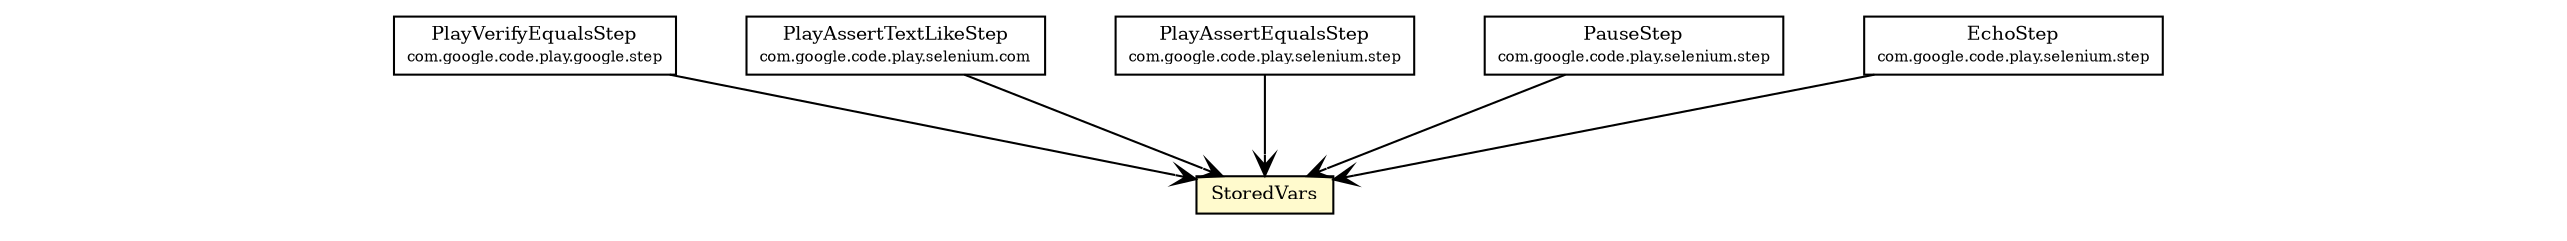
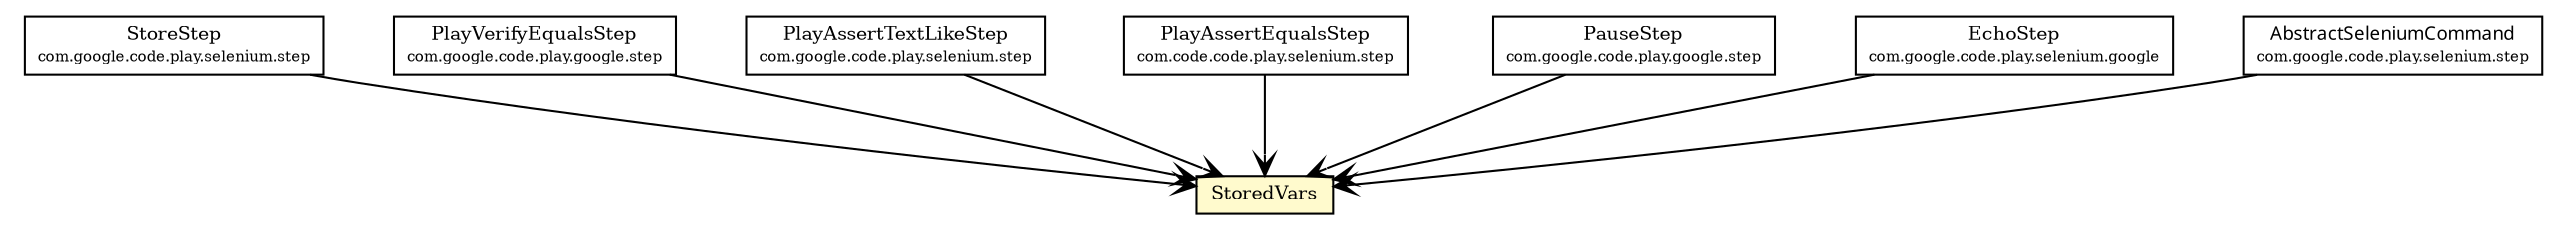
none -> (174, 46)
none -> (2393, 46)
(896, 57) -> (896, 57)
(1265, 57) -> (1266, 57)
(1634, 57) -> (1634, 57)
(2013, 57) -> (2015, 57)
